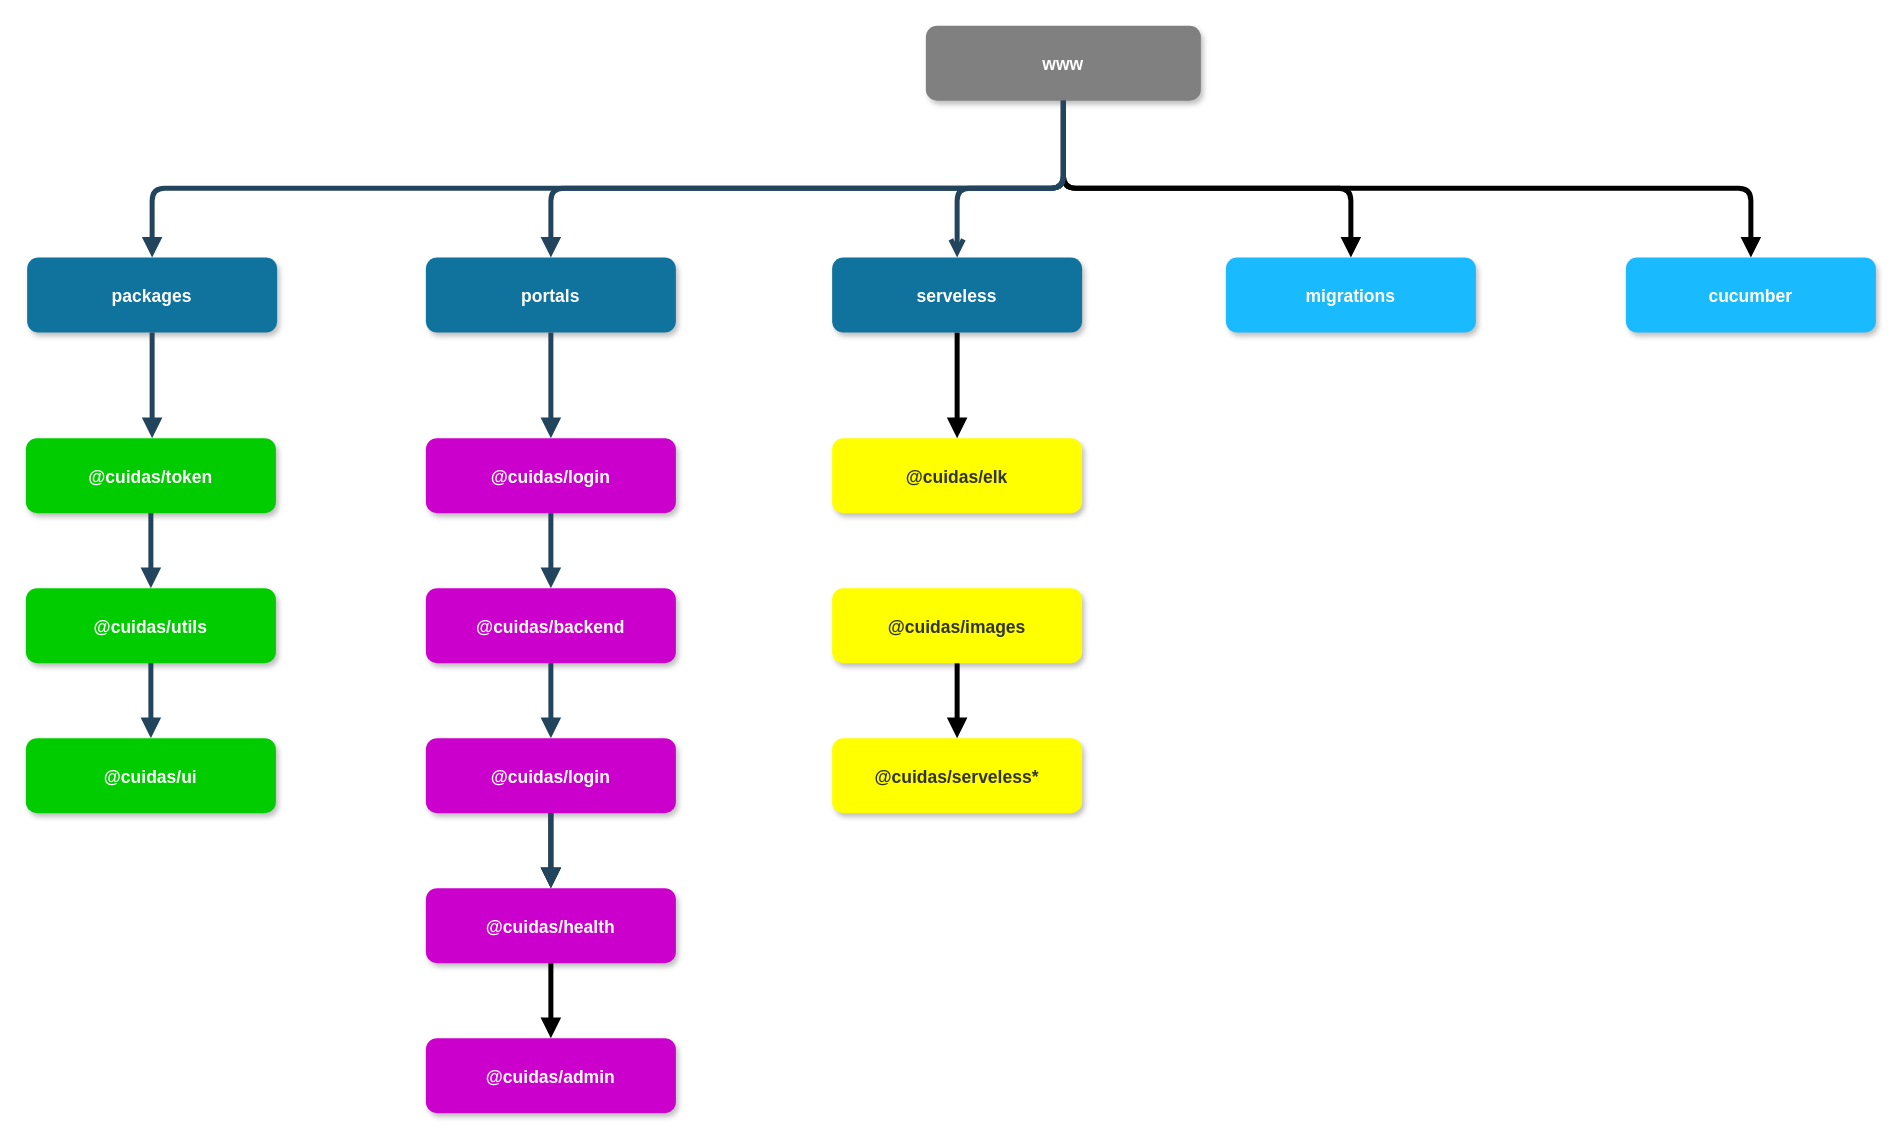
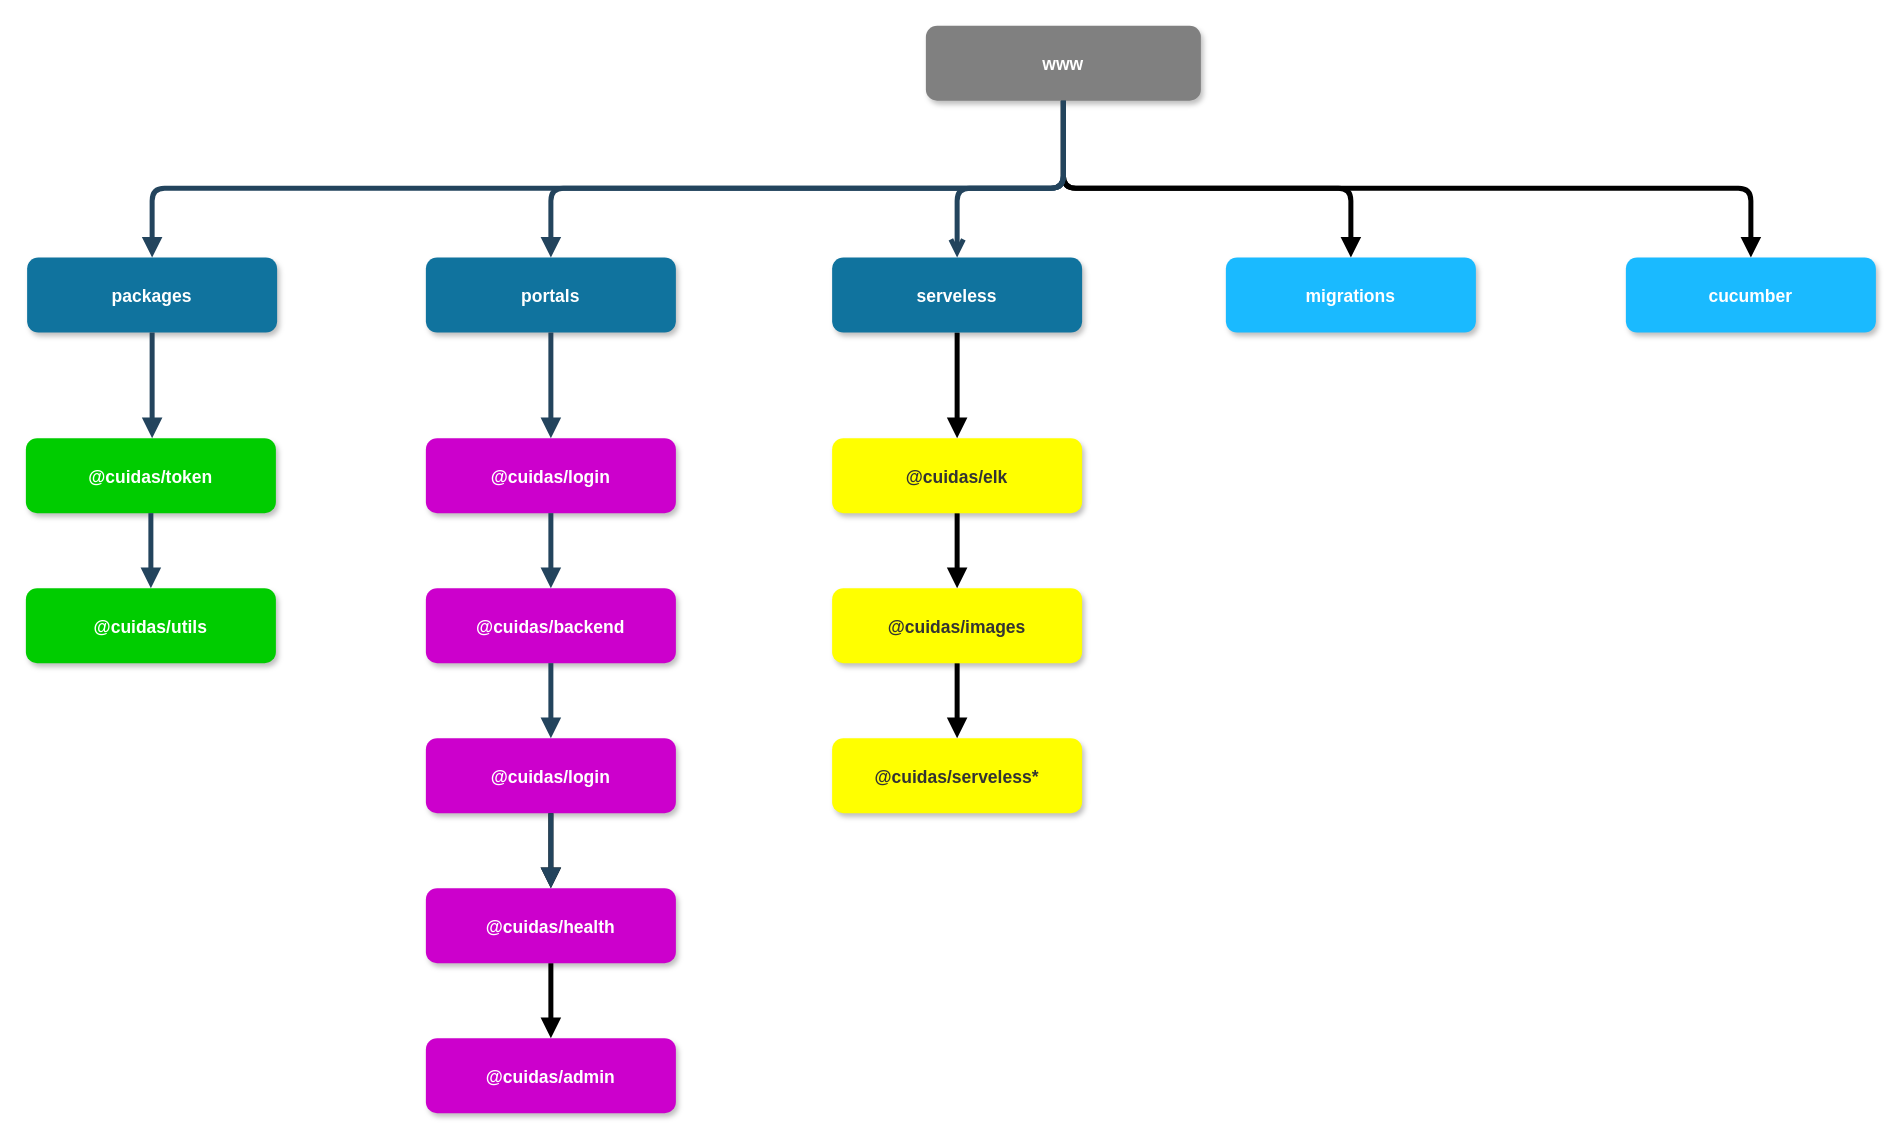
none -> (957, 542)
(151, 689) -> none
(151, 776) -> none
